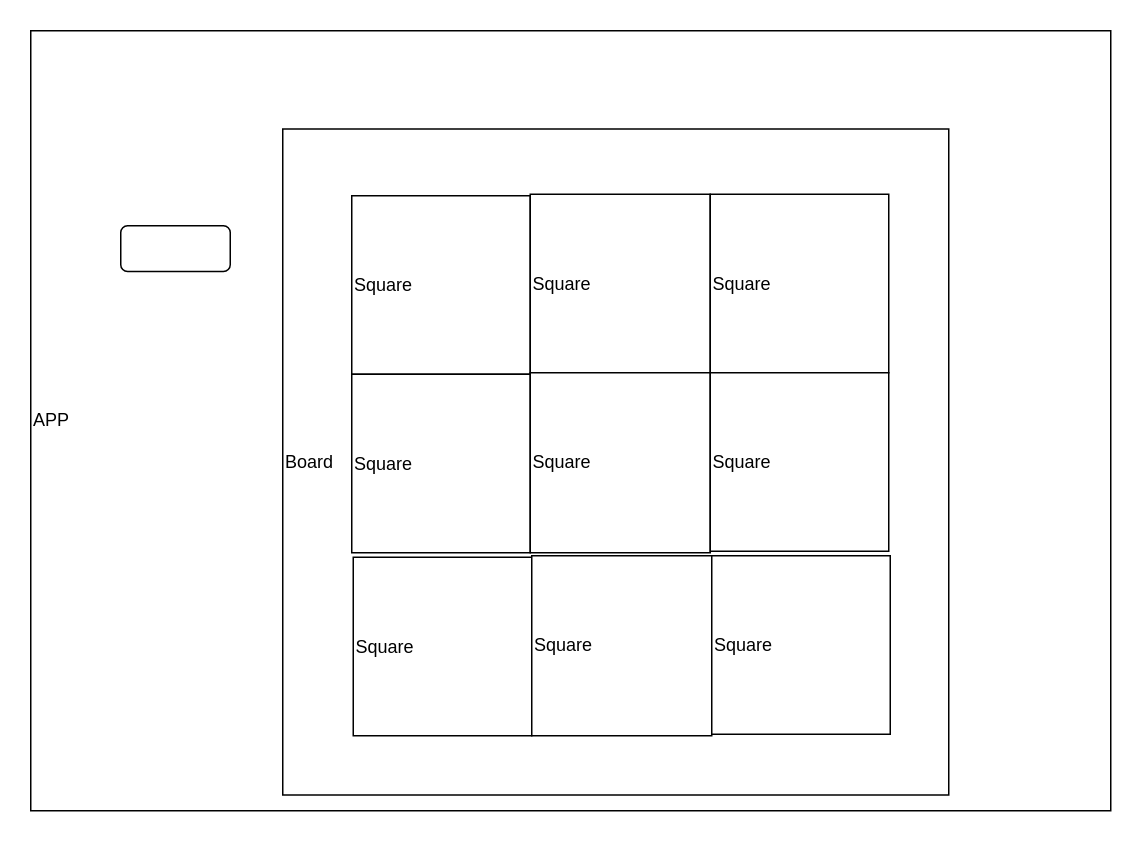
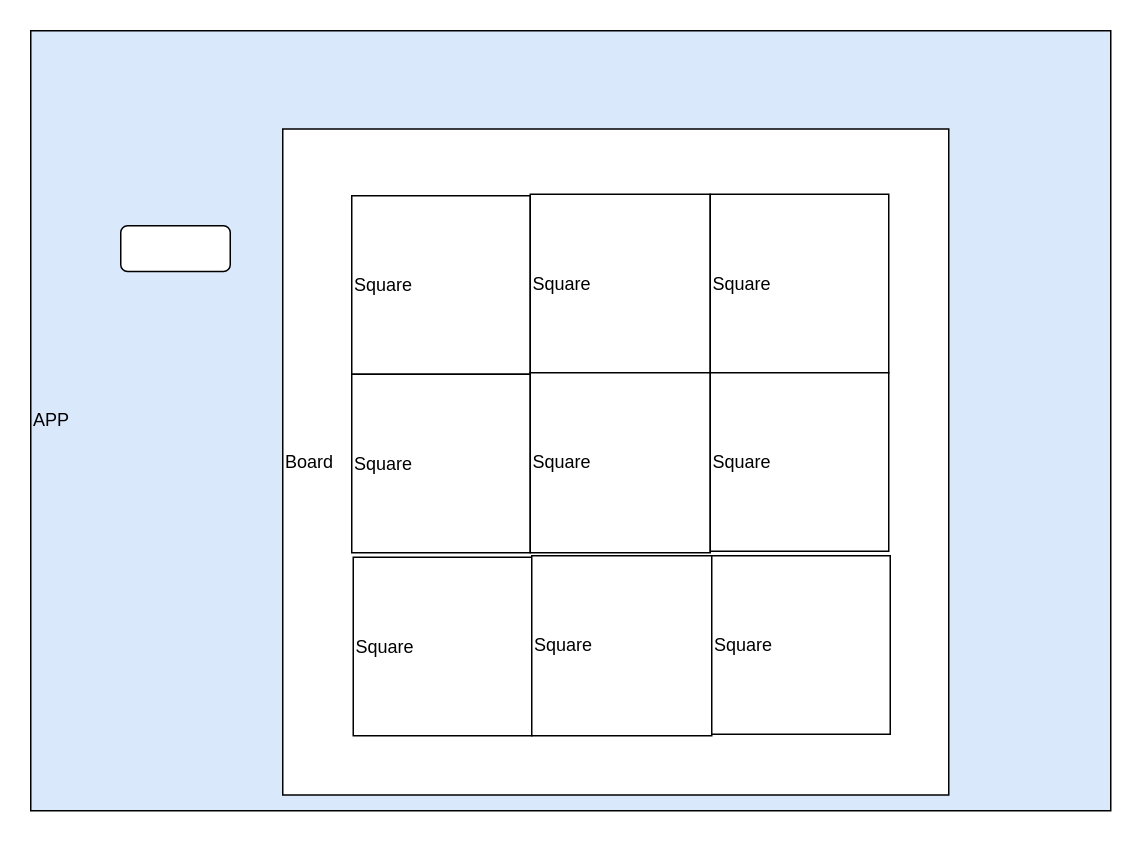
(49, 421) -> (49, 421)
